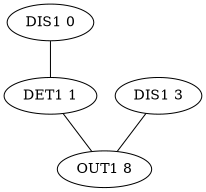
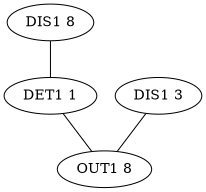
(50, 22) -> (50, 22)
